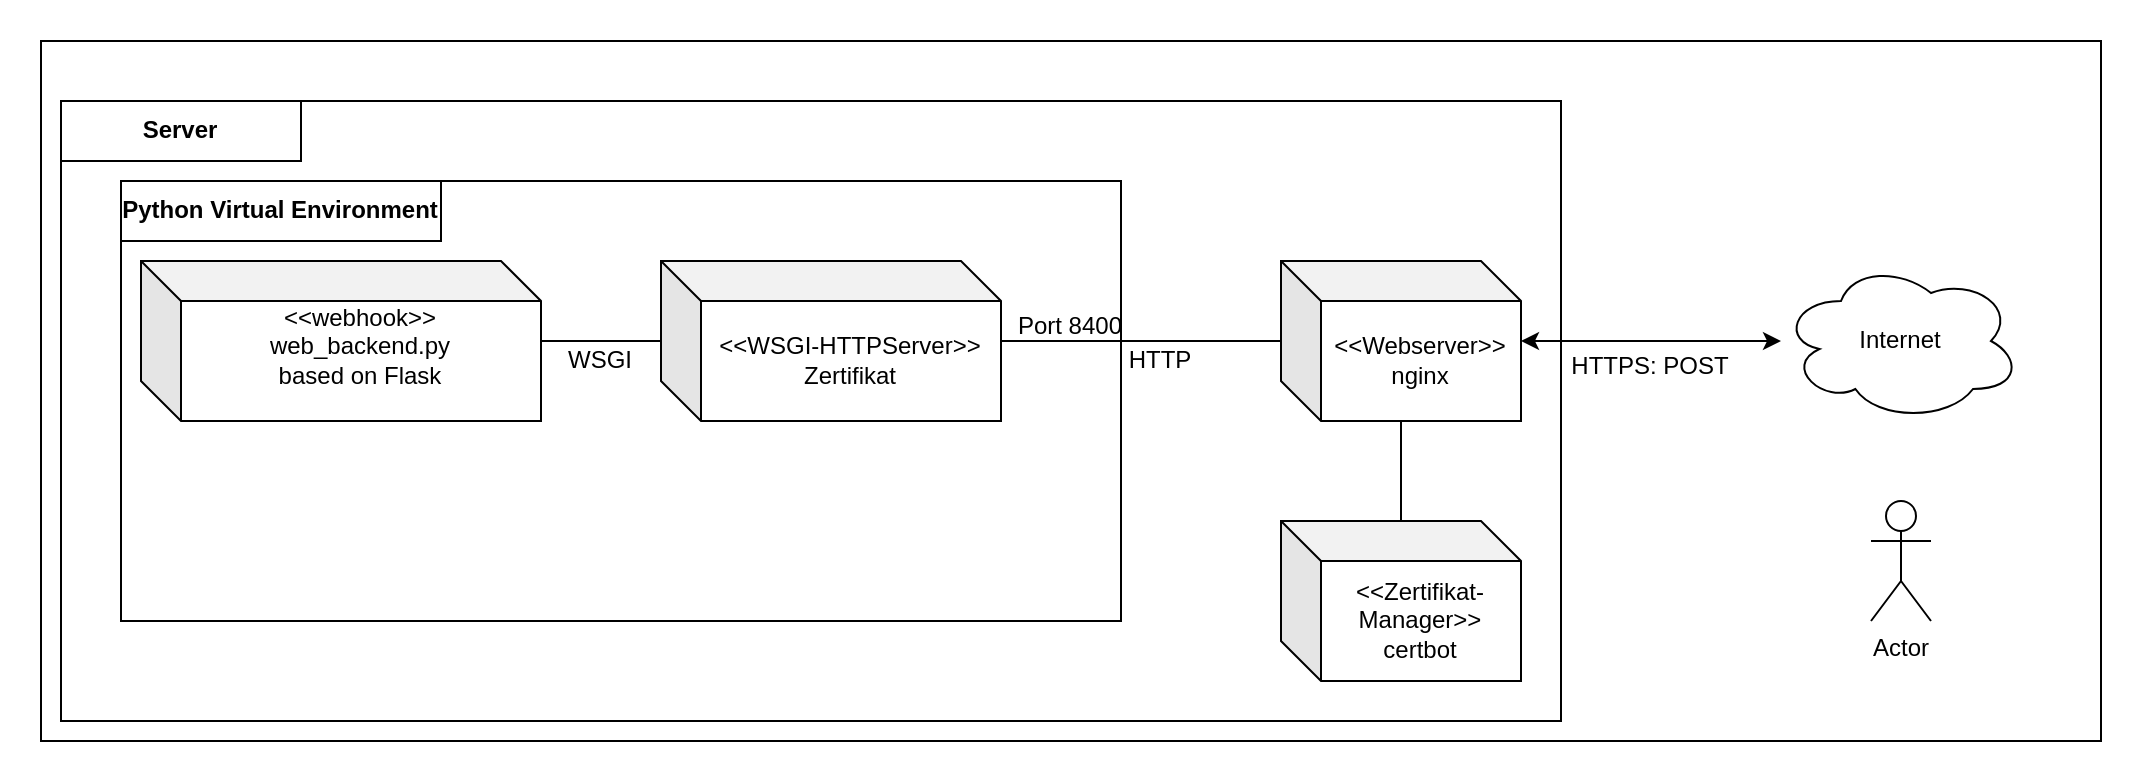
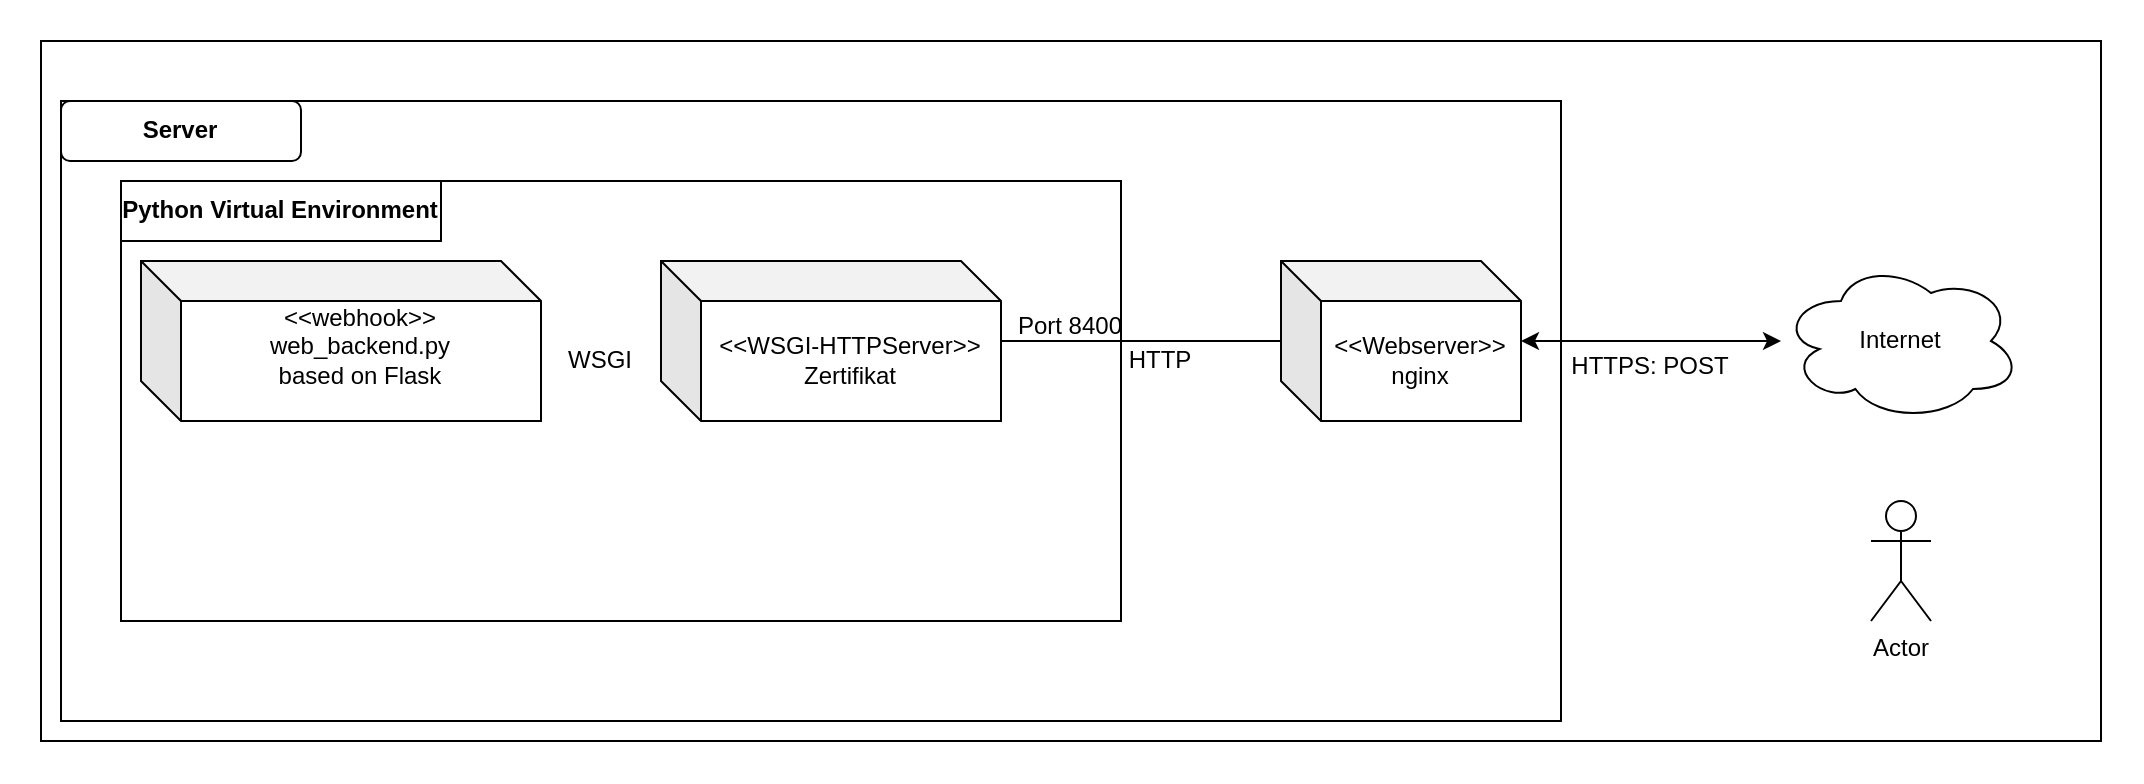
(181, 131) -> (181, 131)
(601, 341) -> none
(1401, 471) -> none
(1401, 601) -> none
